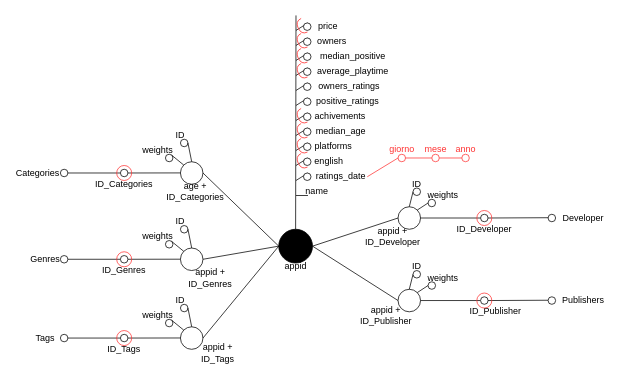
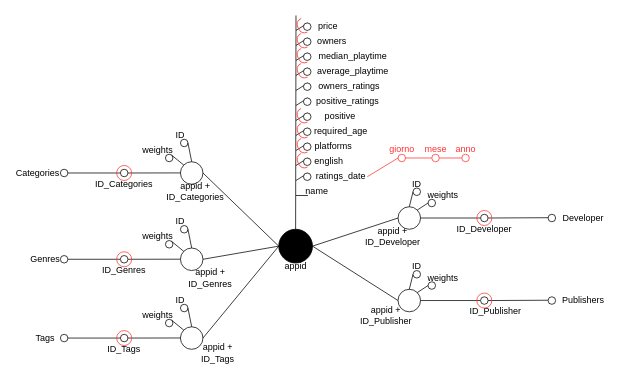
(353, 57) -> (353, 57)
(340, 117) -> (340, 117)
(341, 132) -> (341, 132)
(195, 192) -> (195, 192)
